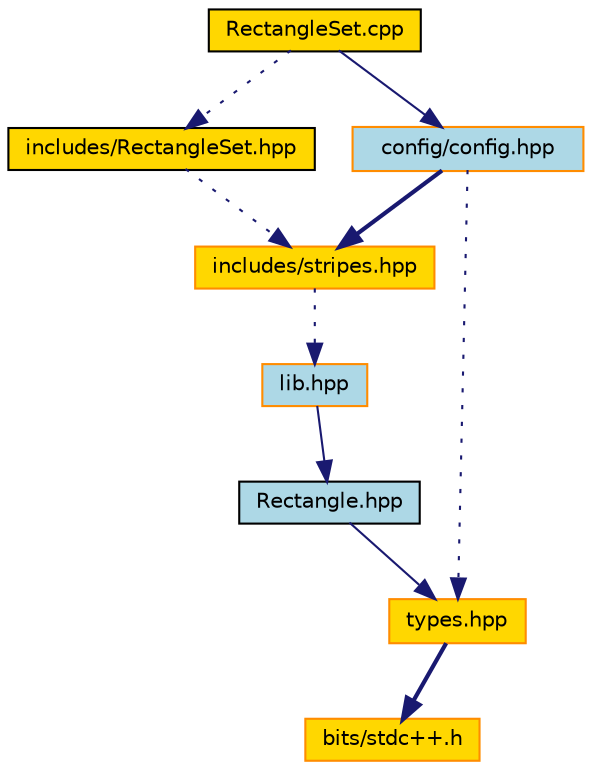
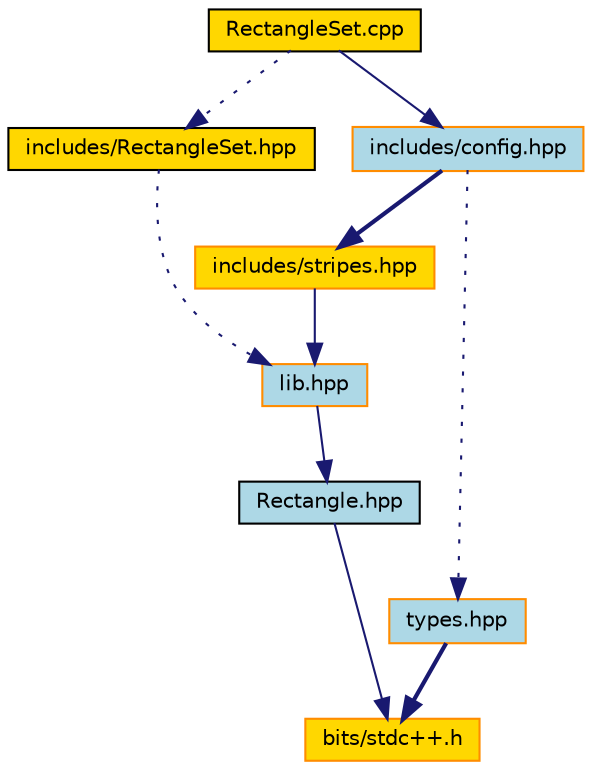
(468, 149) -> (468, 149)
(229, 202) -> (172, 279)
(315, 316) -> (315, 316)
(384, 554) -> (358, 611)
(457, 621) -> (457, 621)
